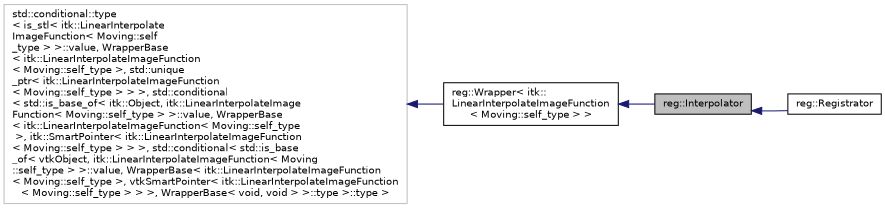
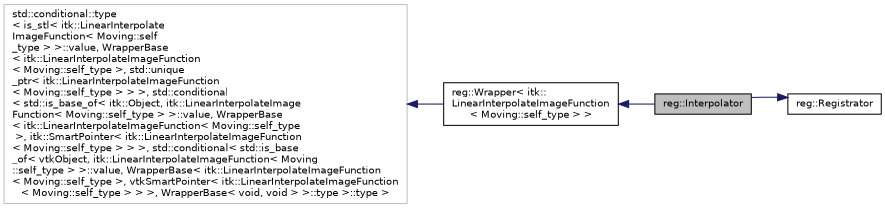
(775, 111) -> (764, 97)
